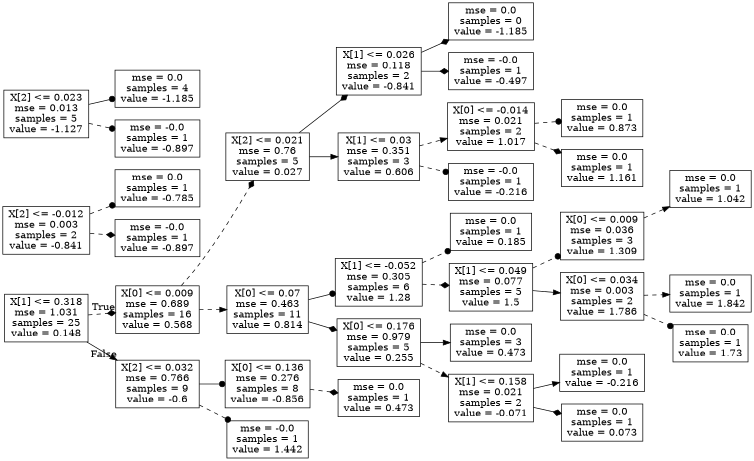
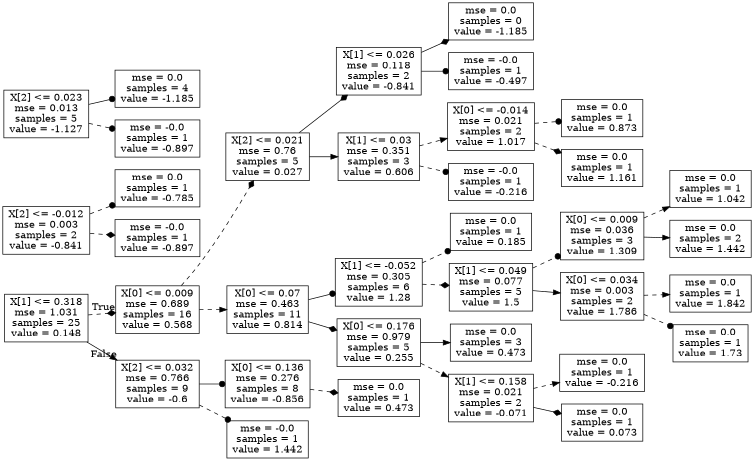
(432, 71) -> (432, 71)
none -> (711, 239)
(543, 386) -> (543, 386)
